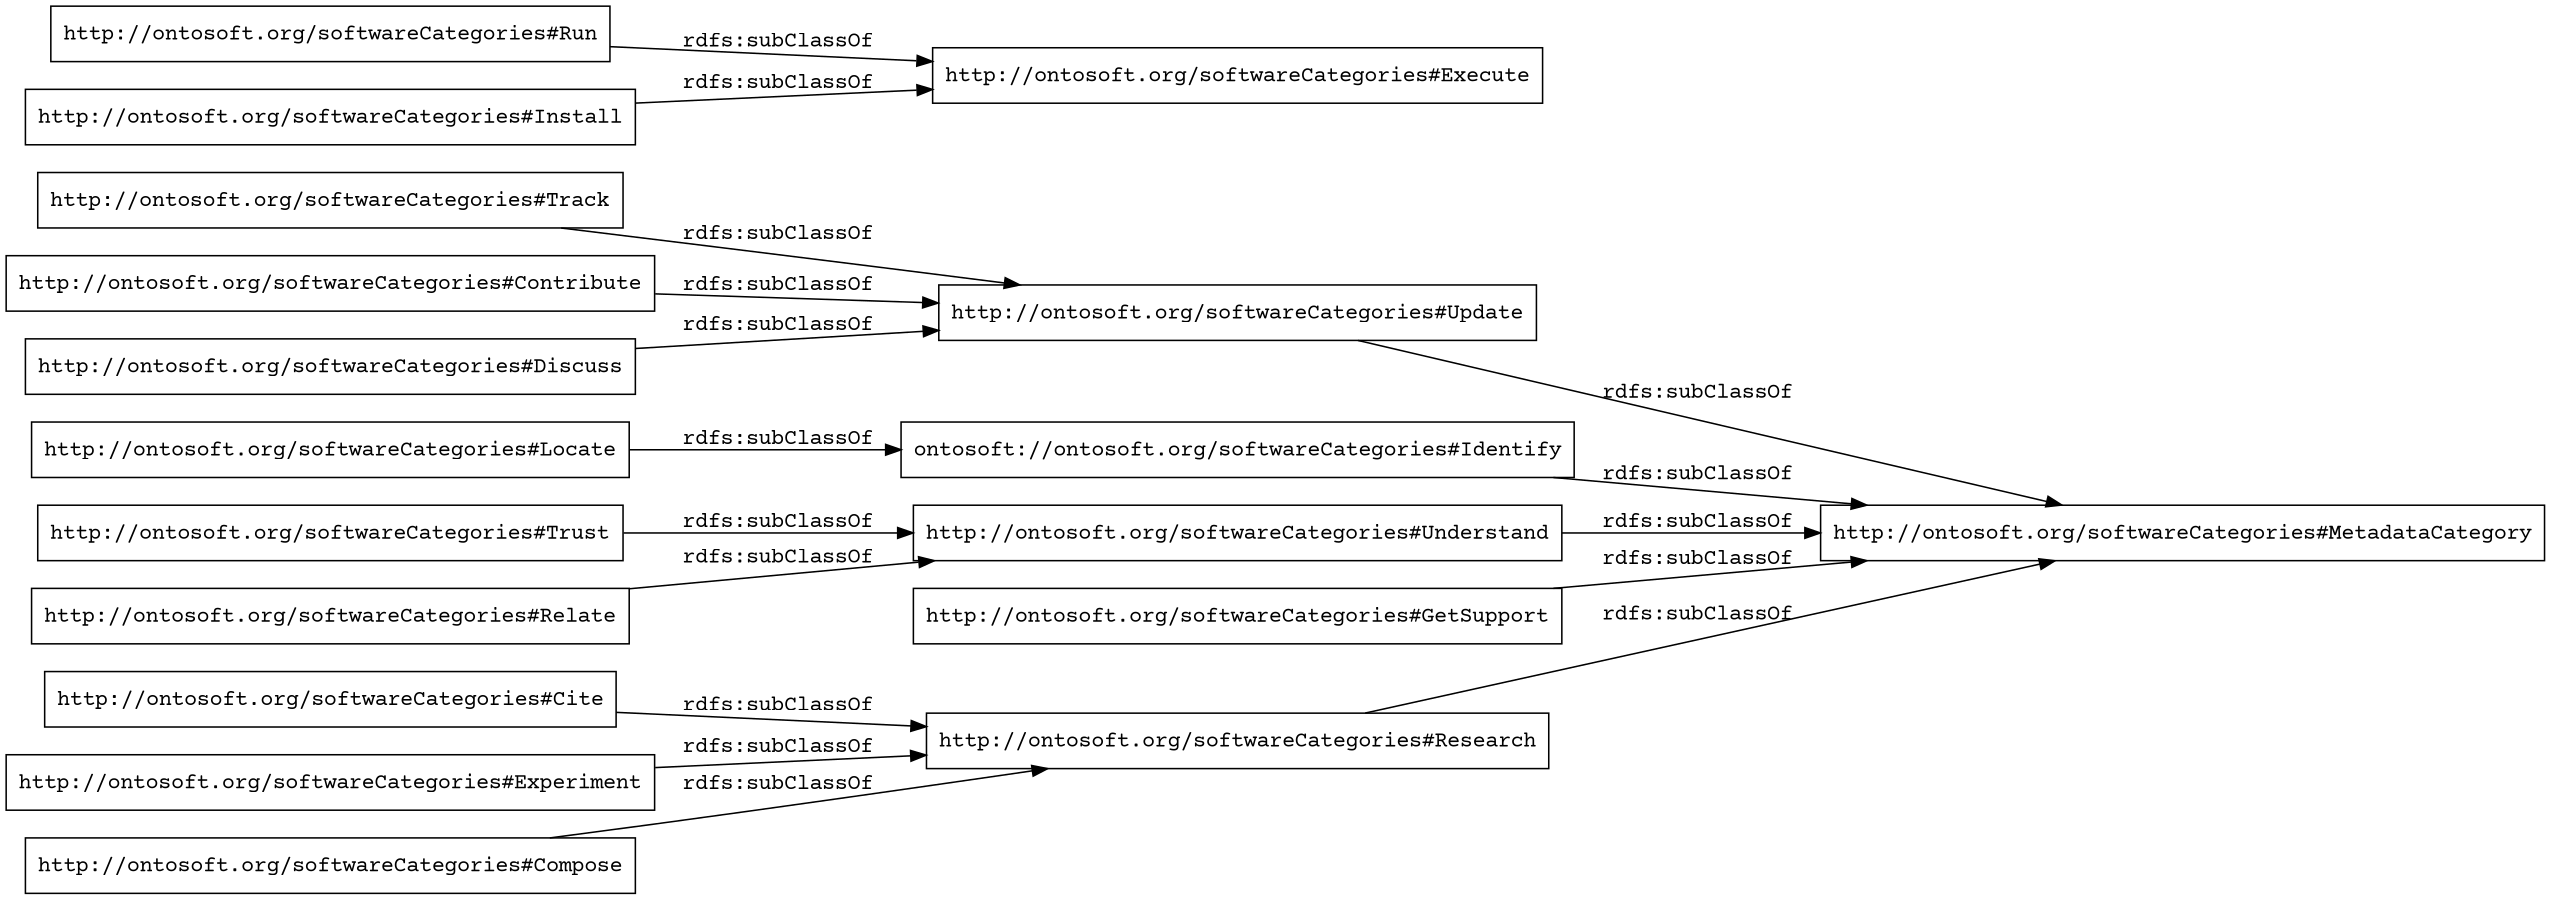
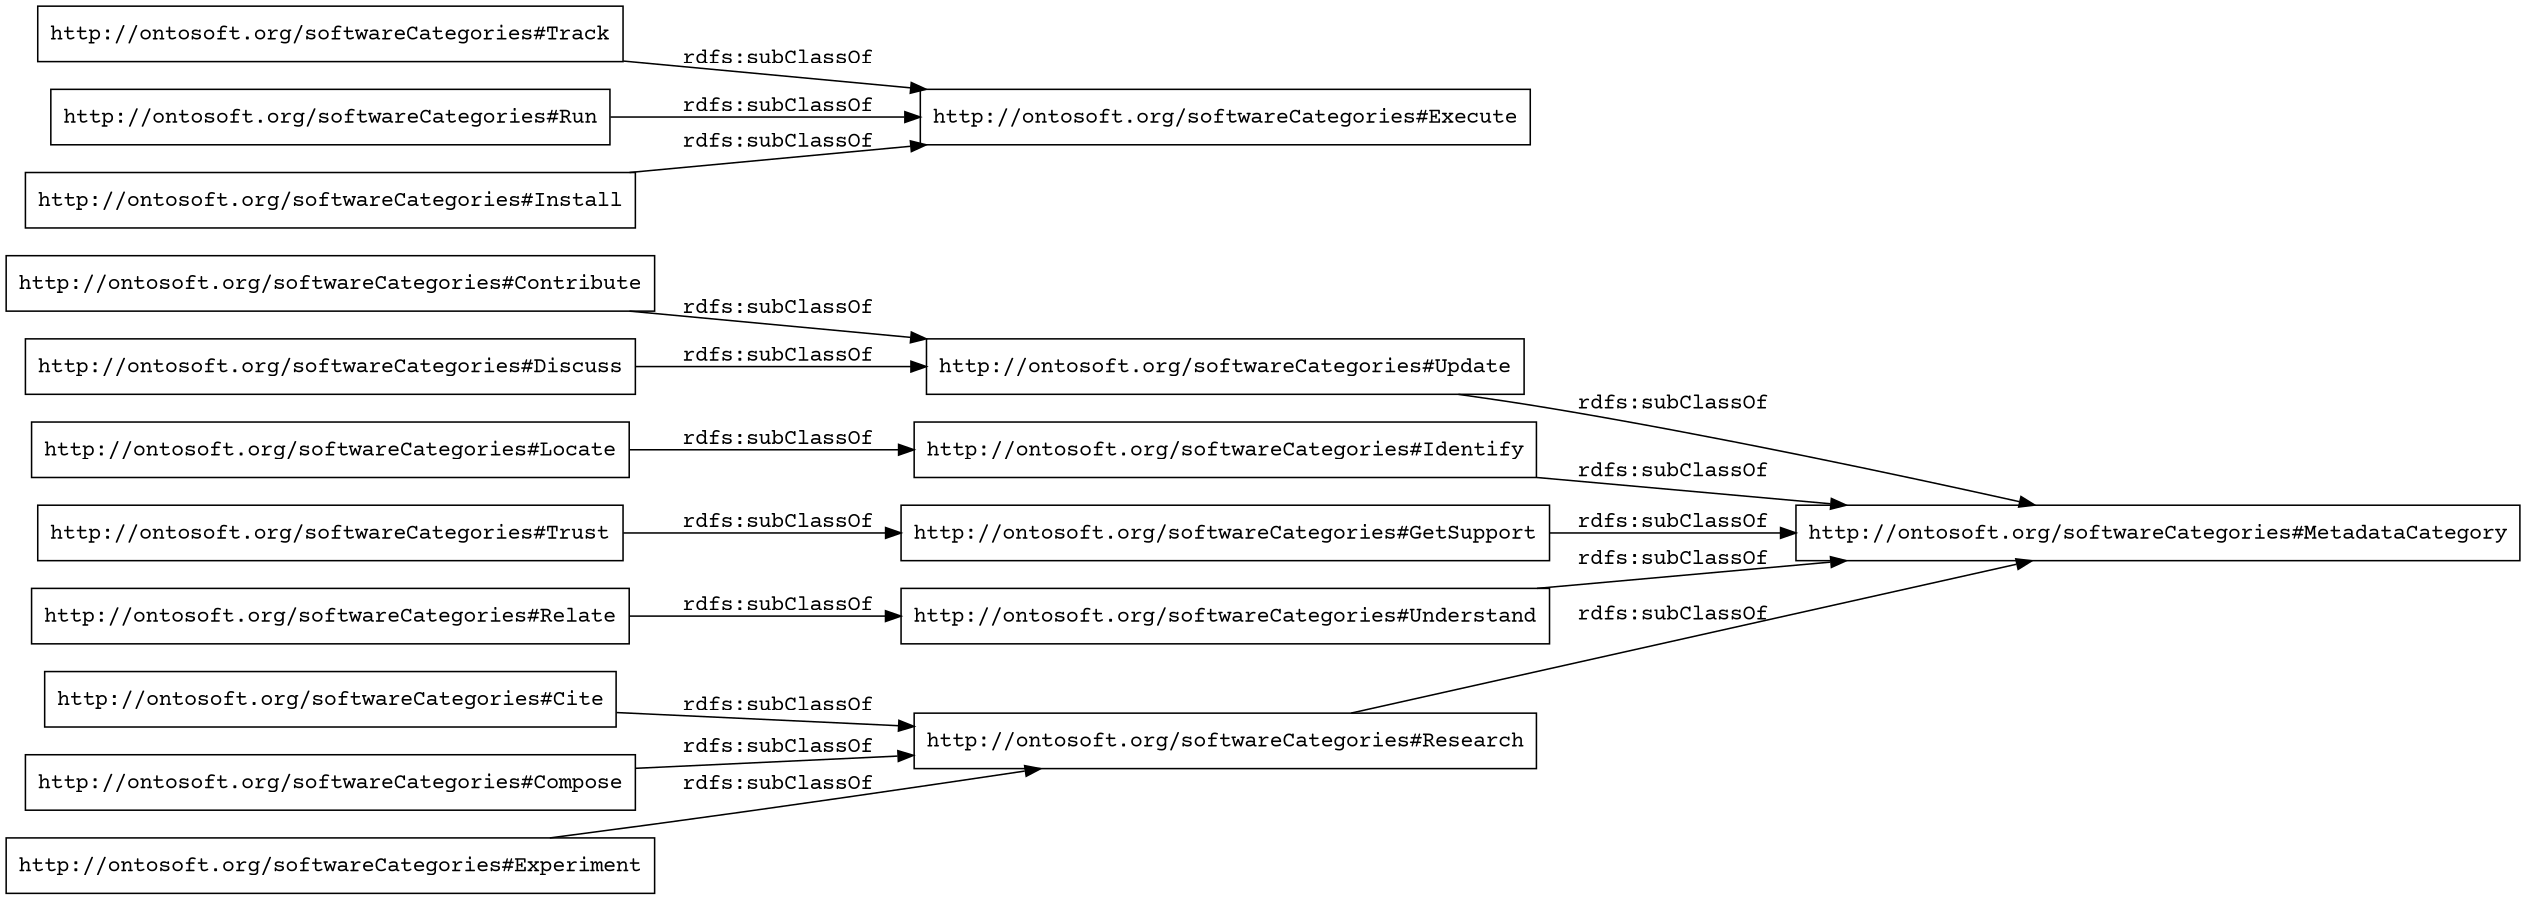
(783, 255) -> (767, 74)
(1238, 450) -> (1225, 450)
(761, 533) -> (754, 533)
